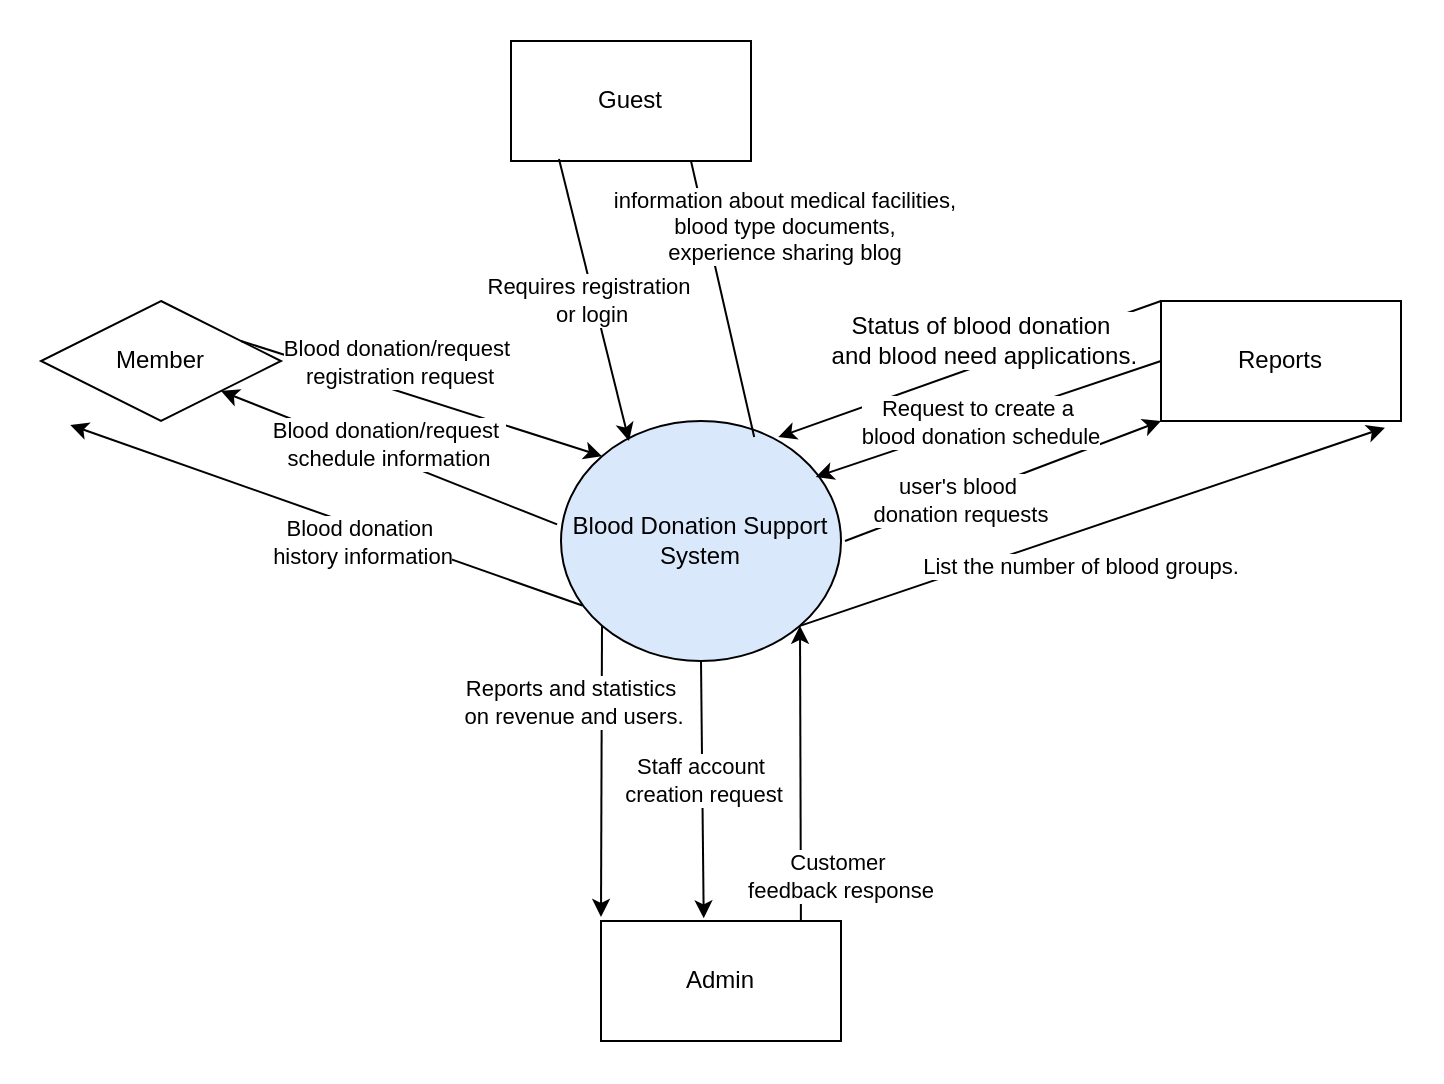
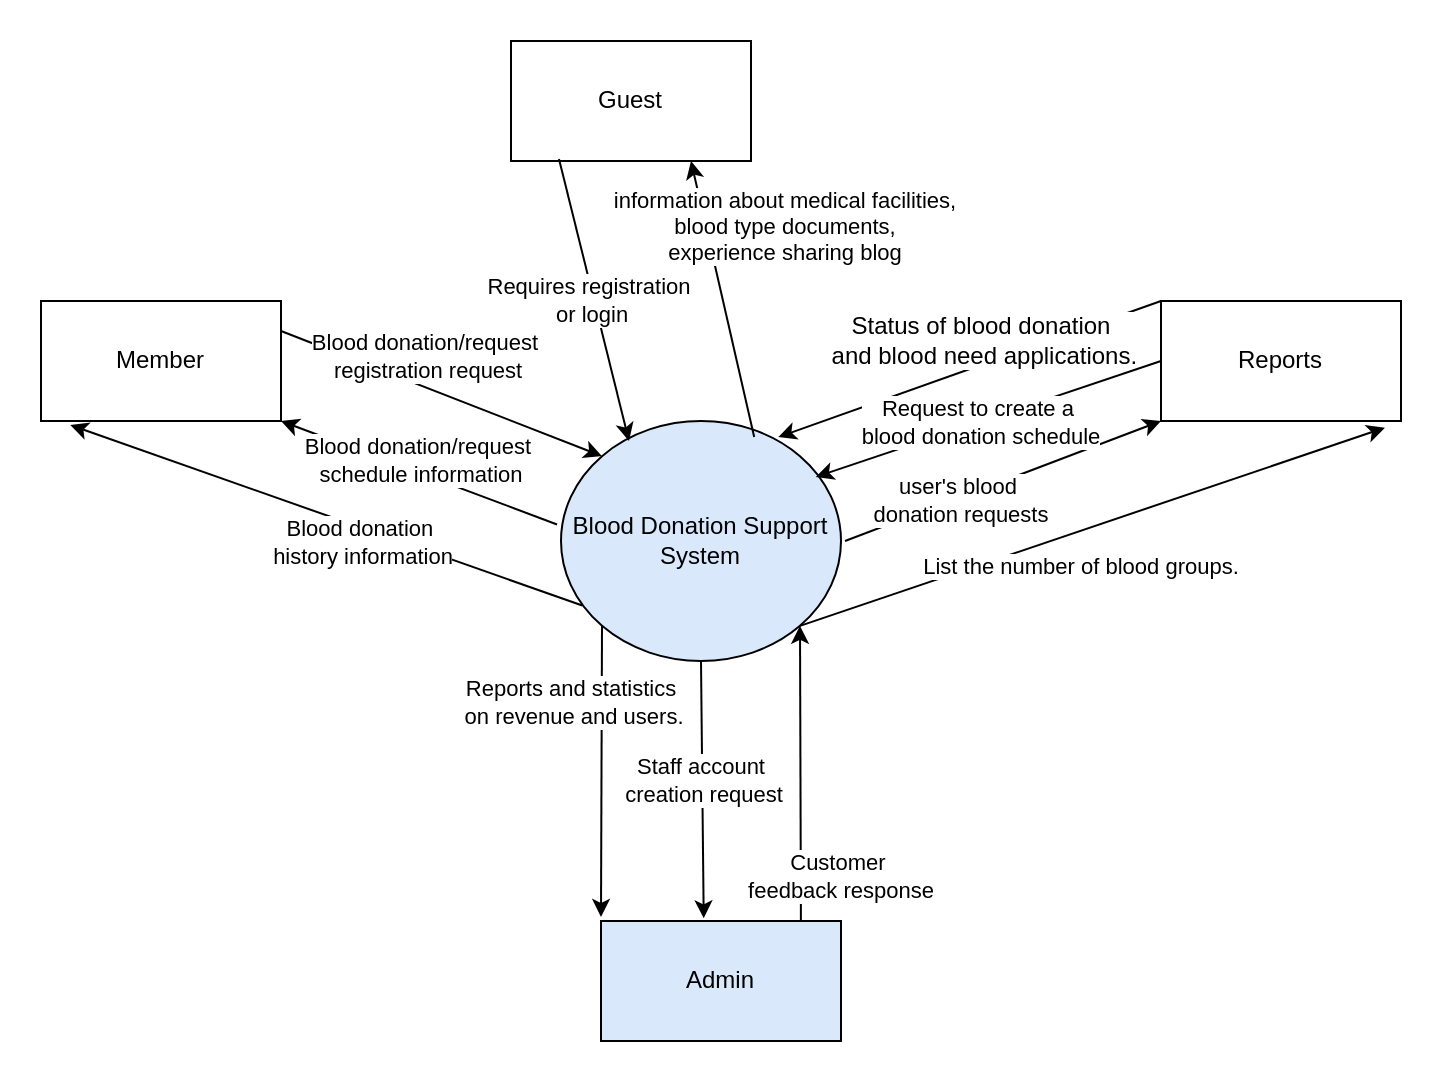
(693, 169) -> (694, 175)
(161, 361) -> (161, 361)
(721, 981) -> (721, 981)
